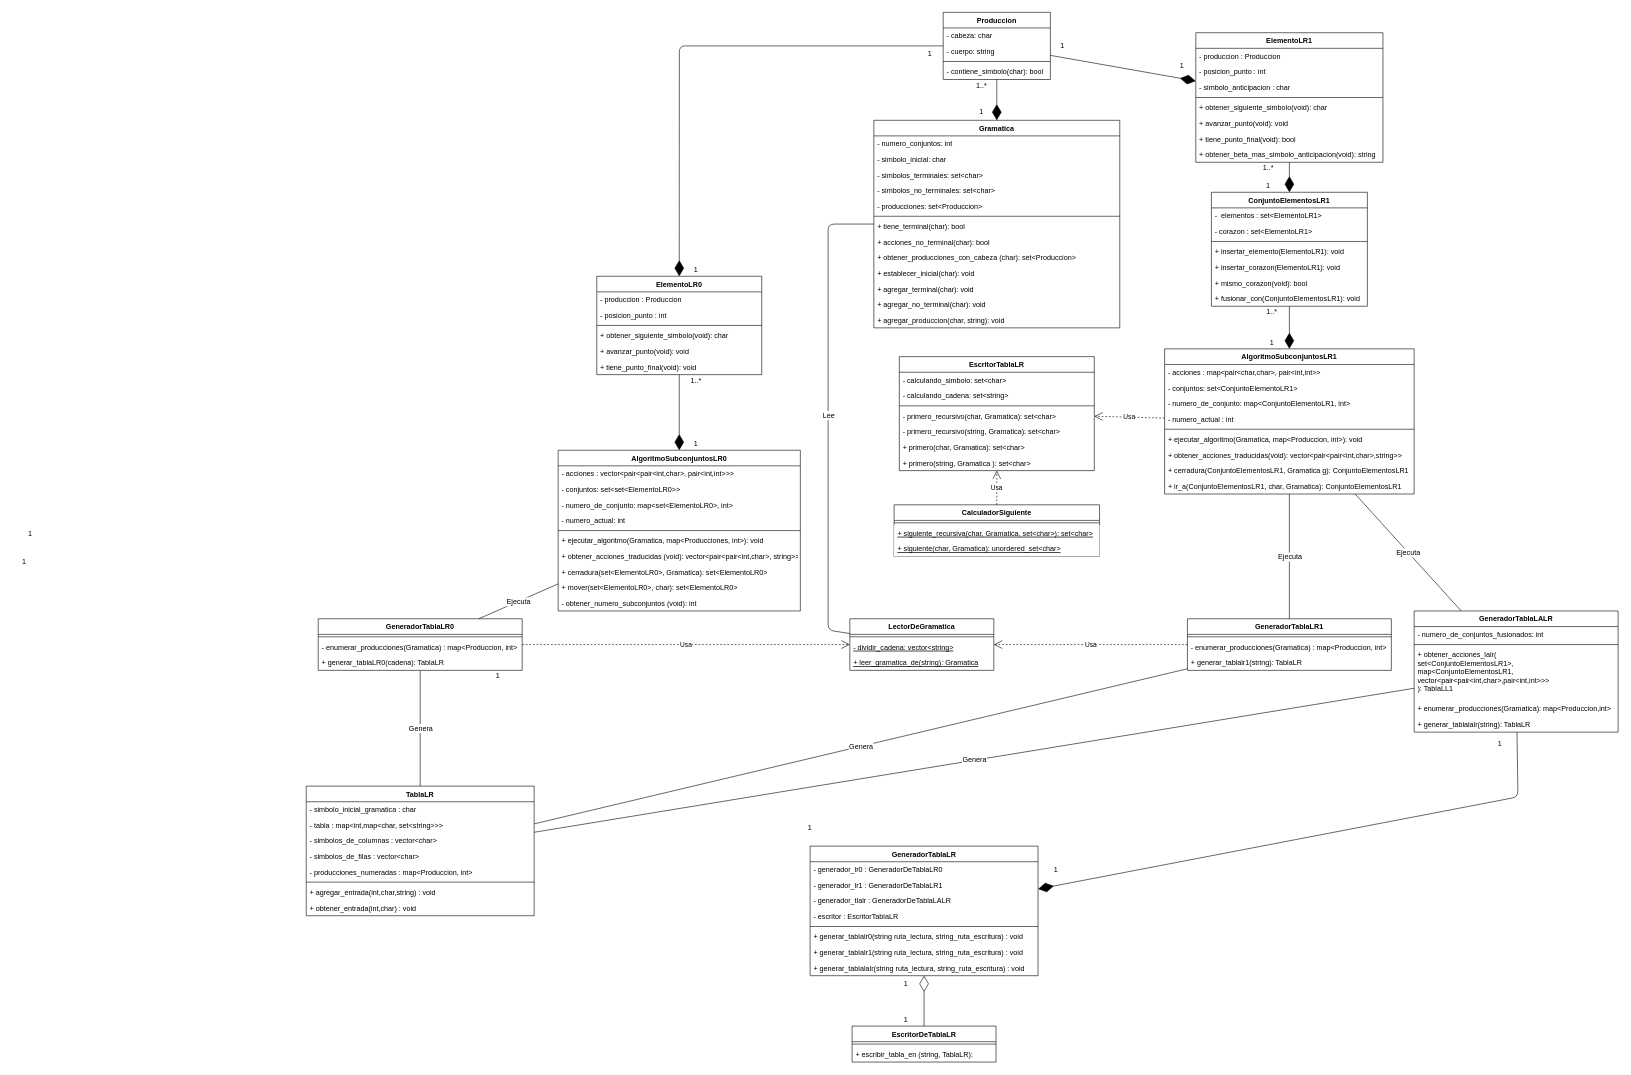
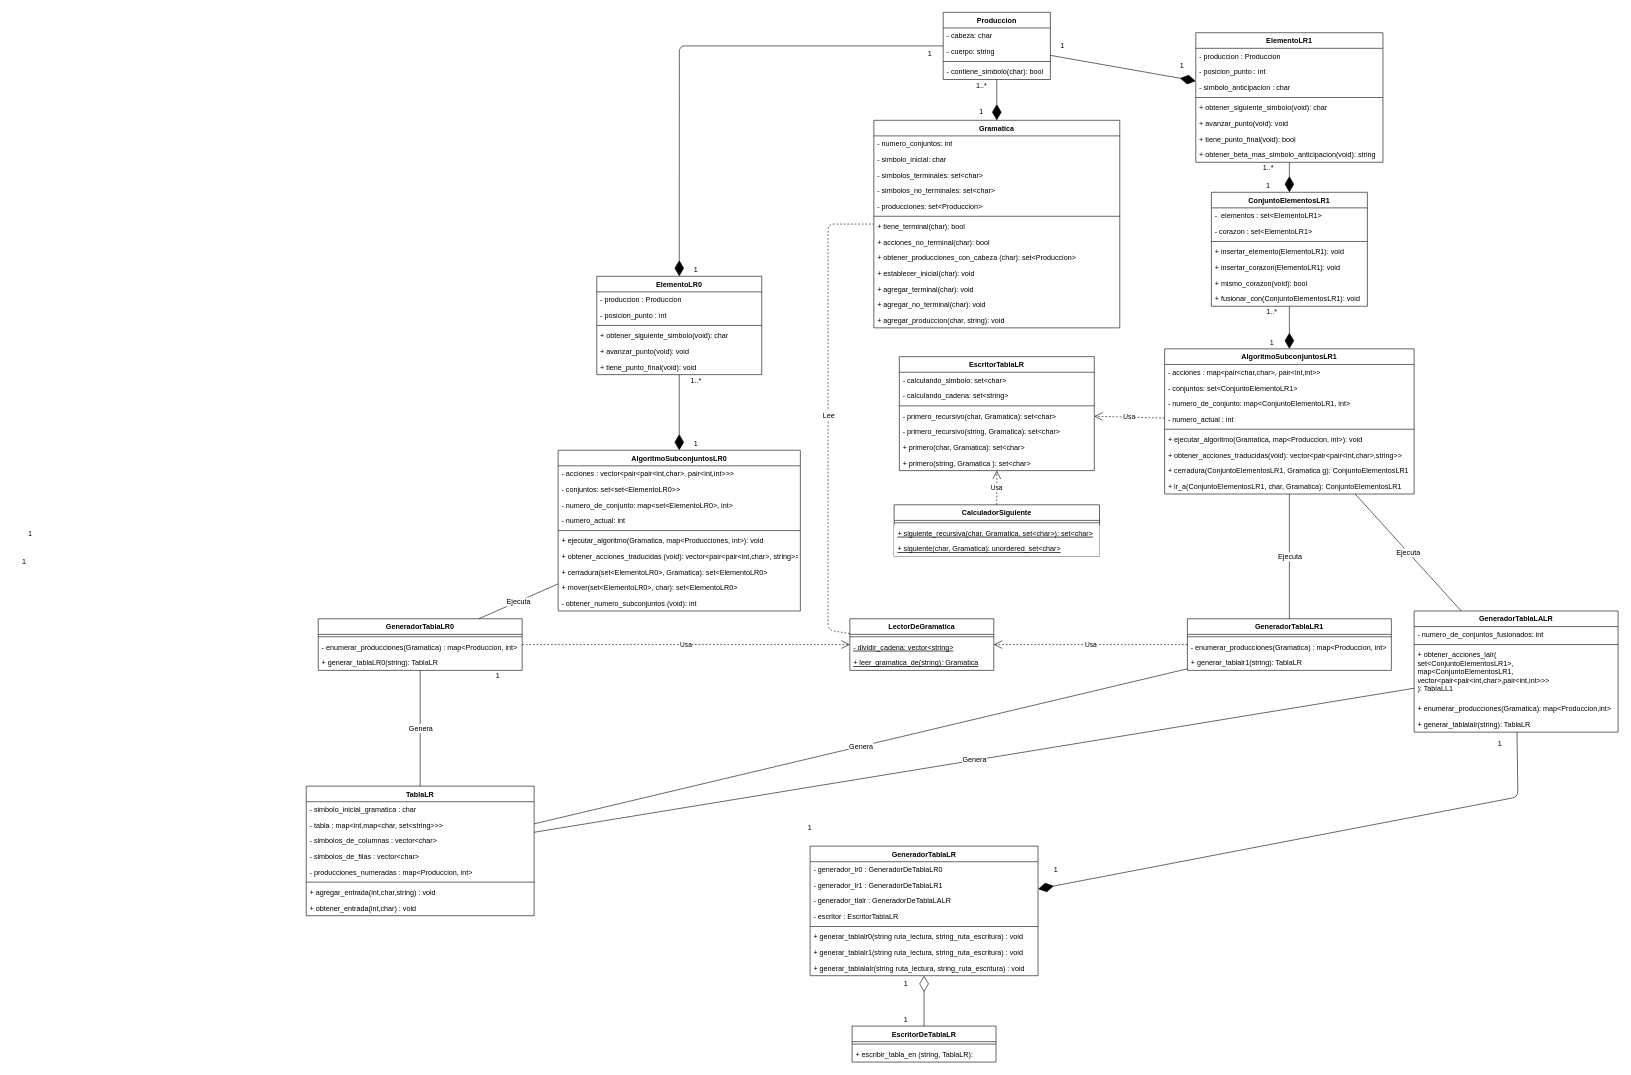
(828, 418) -> (828, 418)
(387, 663) -> (387, 663)
